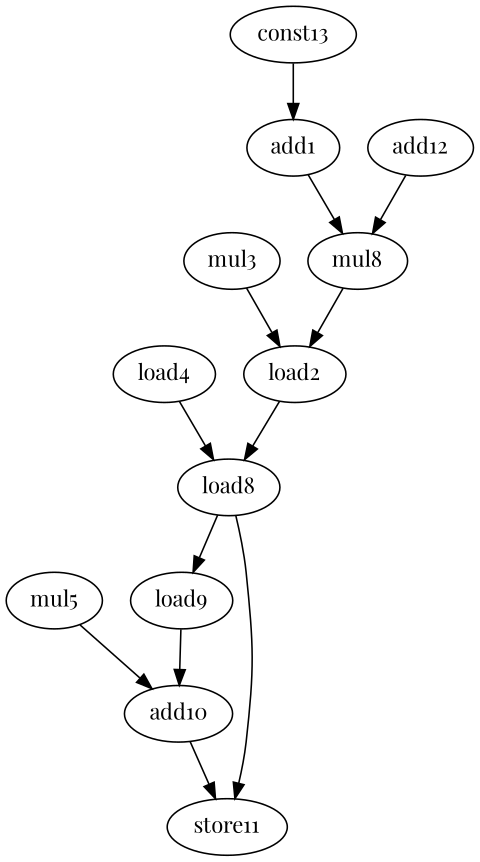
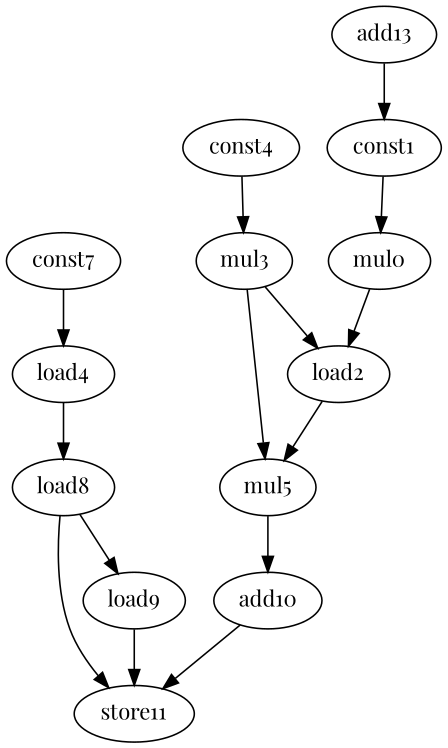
(293, 35) -> (384, 35)
none -> (241, 148)
(293, 148) -> (384, 148)
(421, 148) -> none
none -> (64, 261)
(358, 261) -> (380, 261)
none -> (255, 366)
(266, 424) -> (308, 424)
(180, 649) -> (134, 649)
